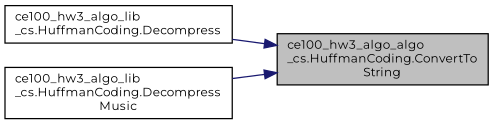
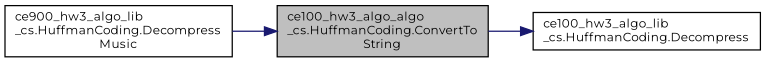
(248, 42) -> (504, 31)
(119, 93) -> (119, 31)
